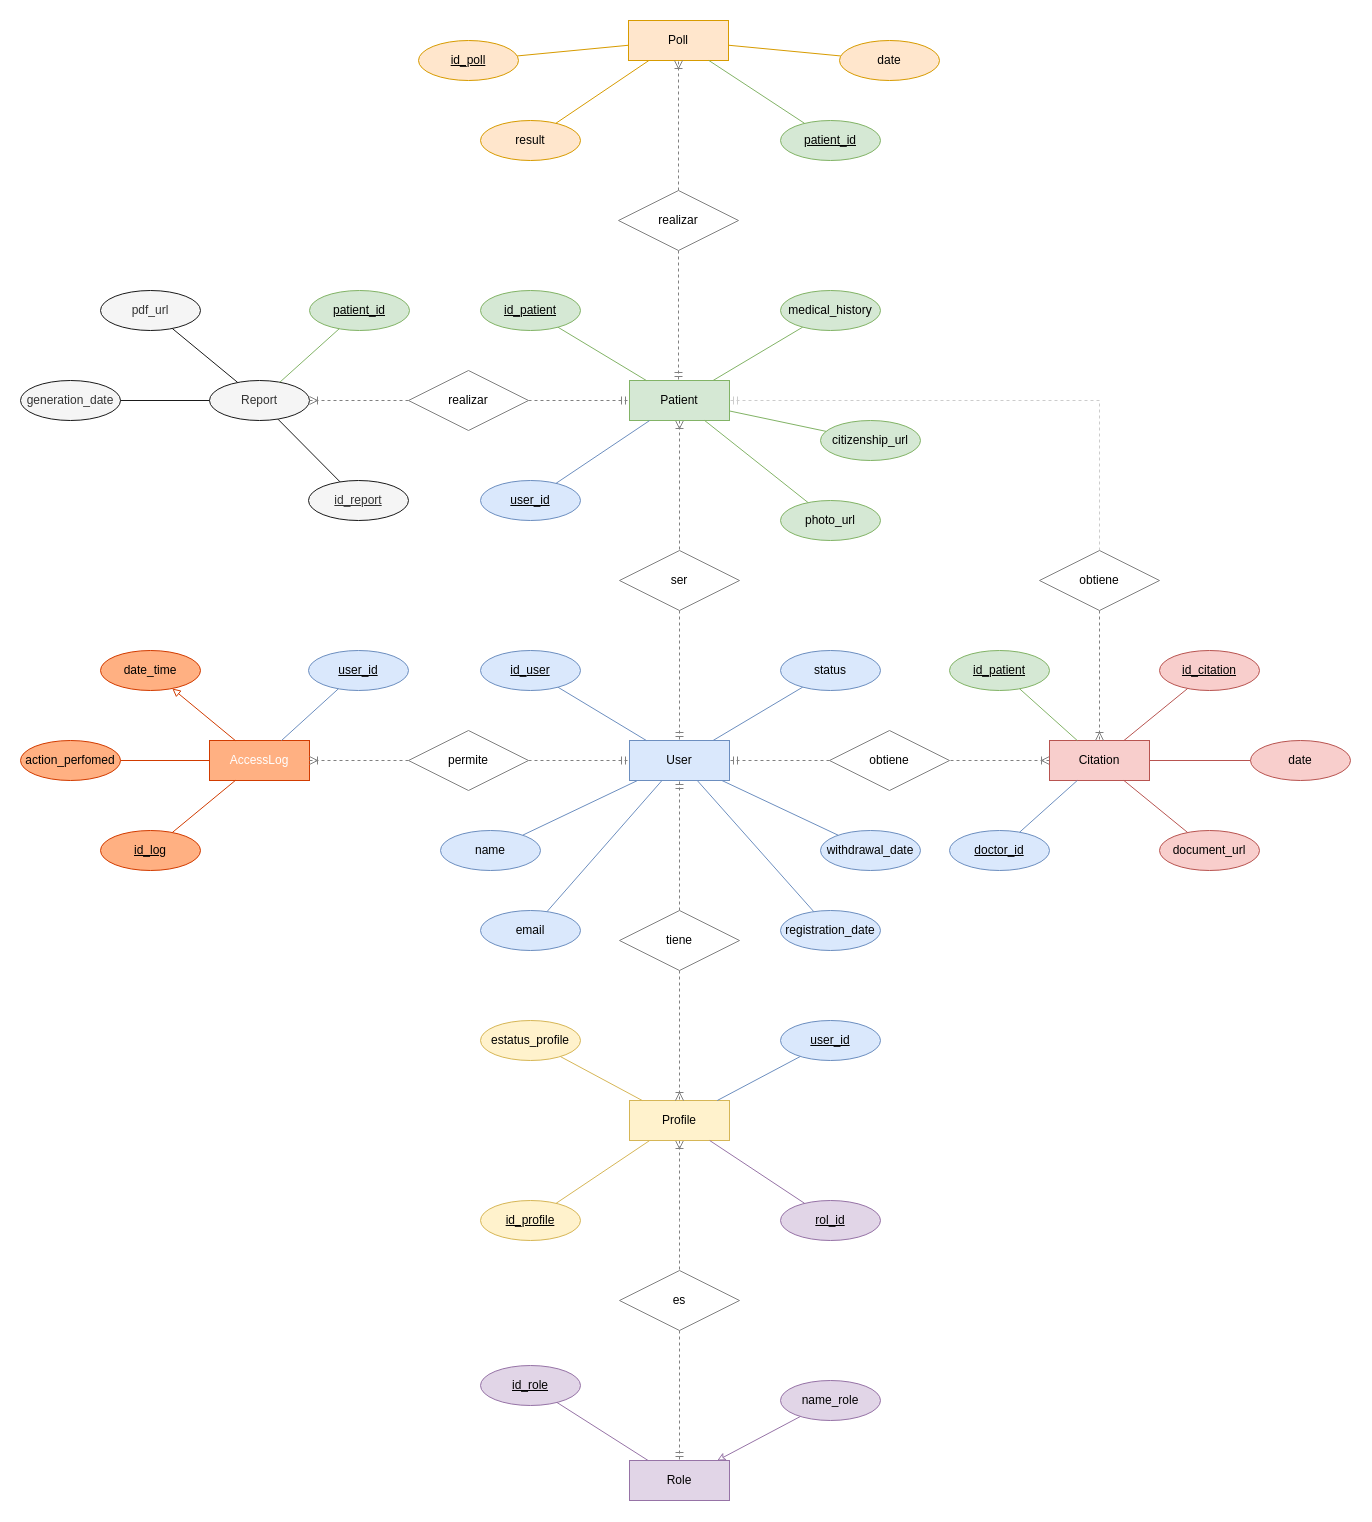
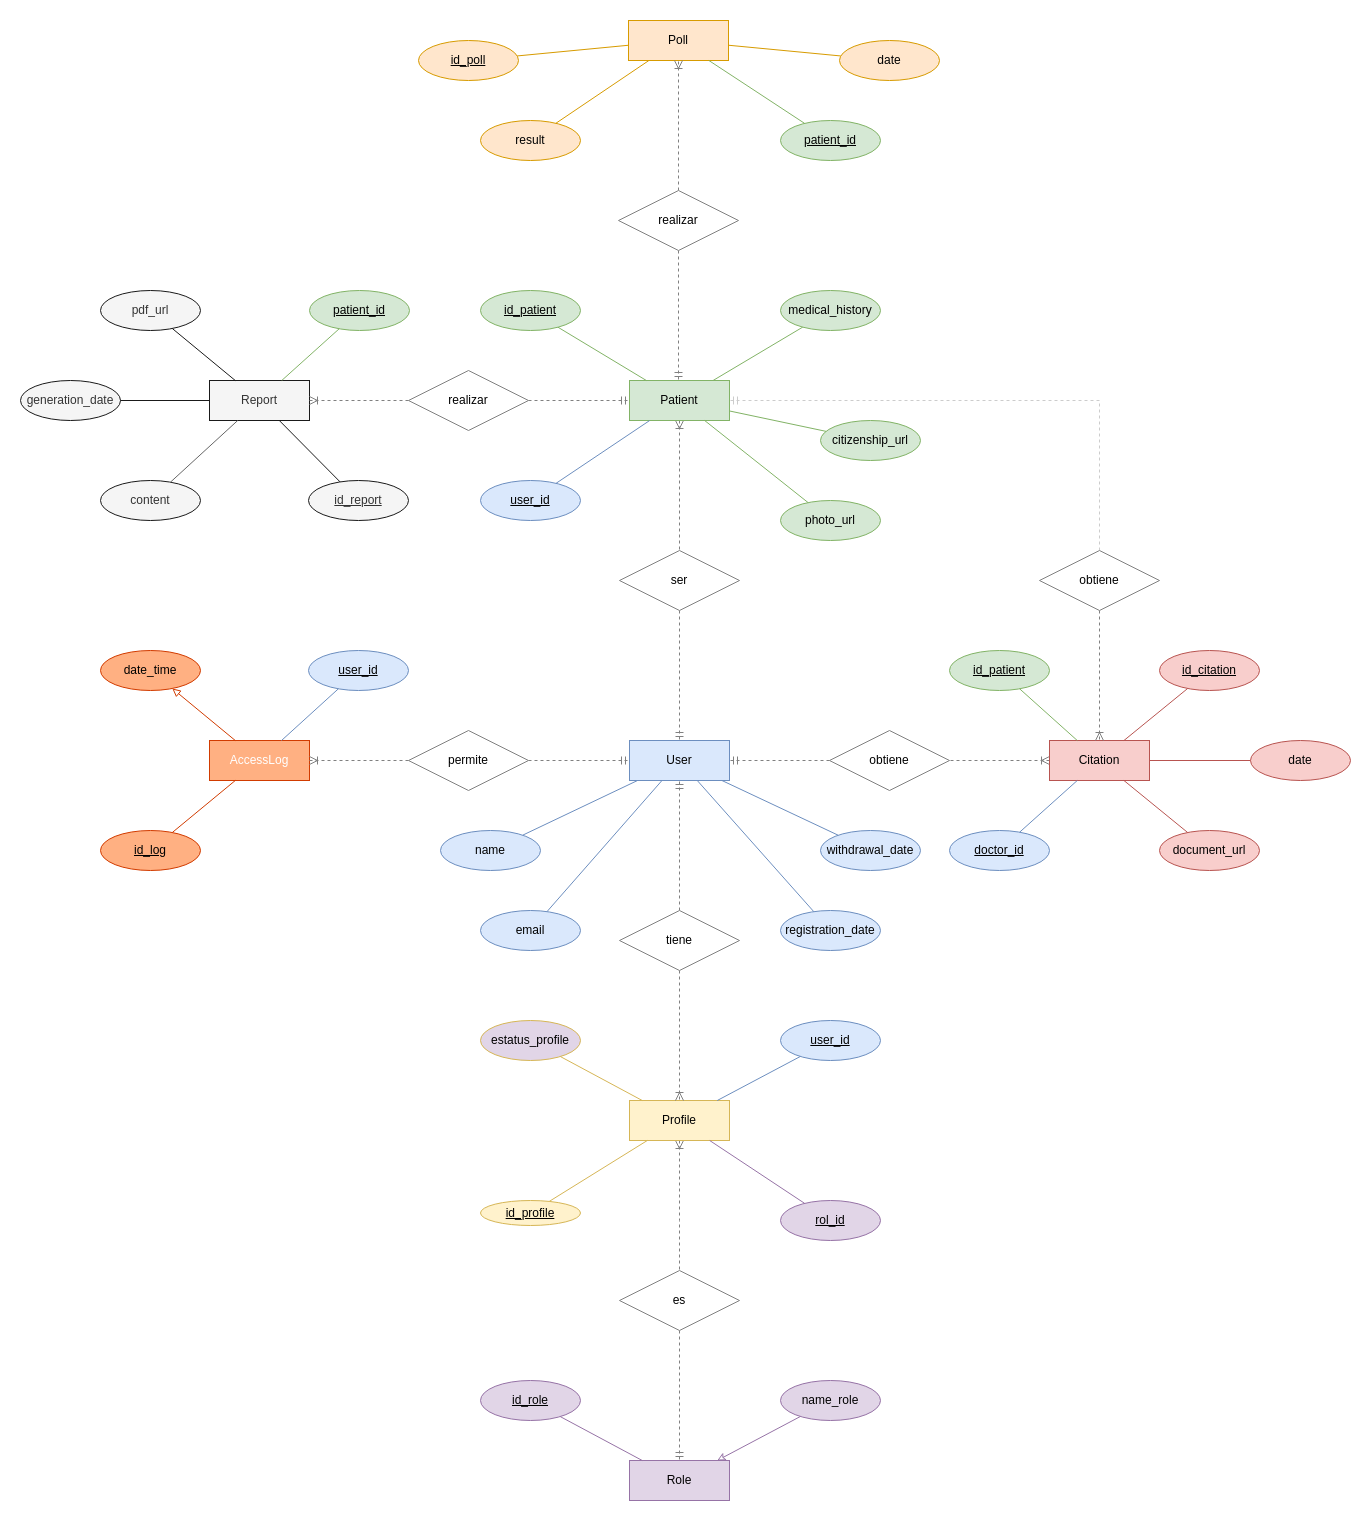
(260, 401) -> (260, 401)
none -> (203, 452)
none -> (151, 501)
(531, 671) -> none
(831, 671) -> none
(602, 714) -> none
(758, 714) -> none
(71, 761) -> none
(165, 761) -> none
(531, 1041) -> (531, 1041)
(531, 1221) -> (531, 1213)
(531, 1386) -> (531, 1401)
